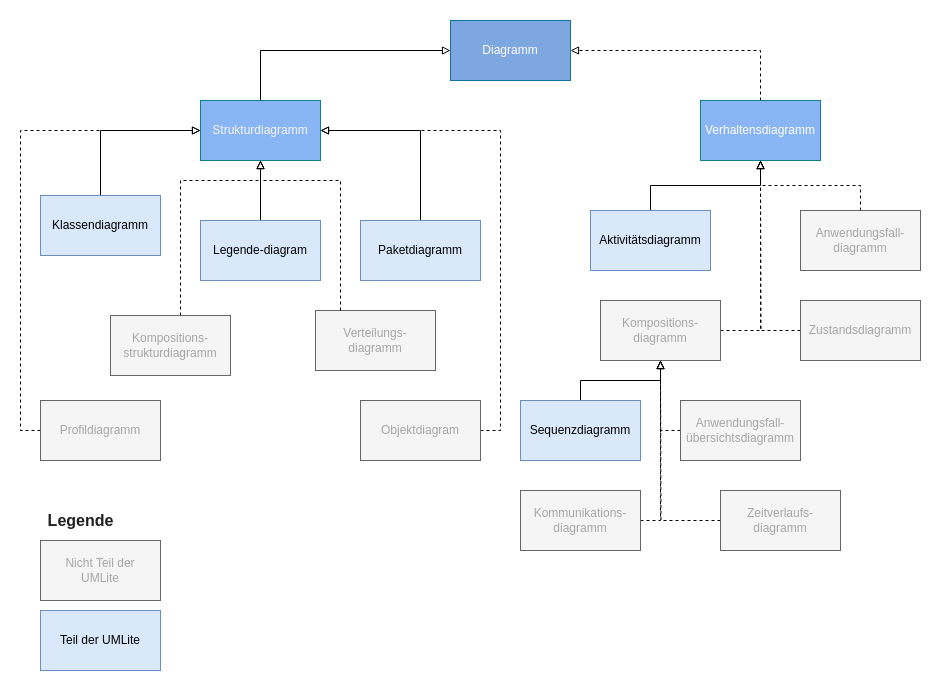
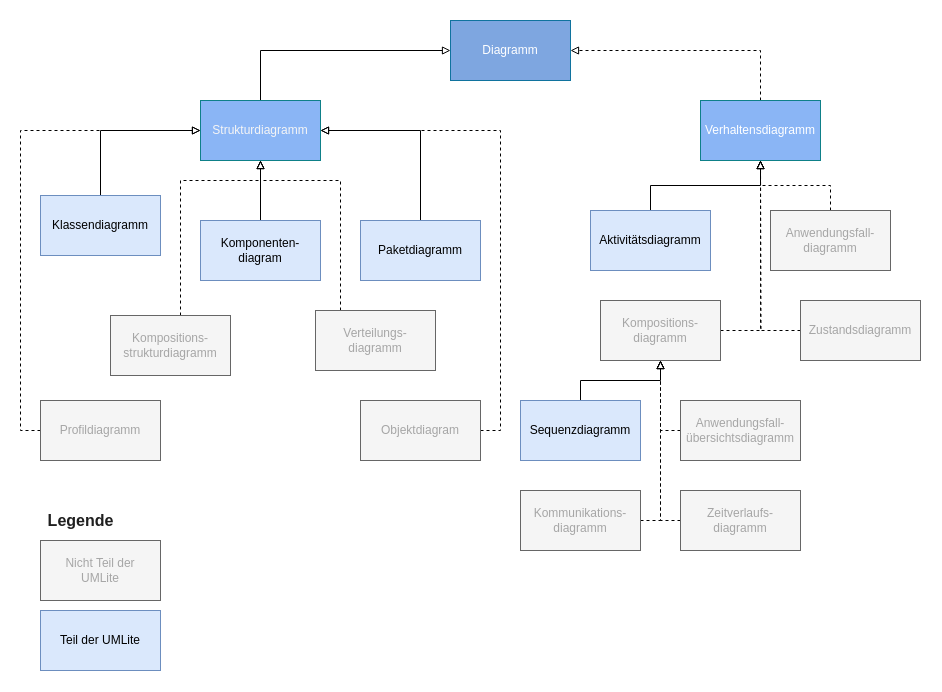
(861, 241) -> (831, 241)
(261, 251) -> (261, 251)
(781, 521) -> (741, 521)
